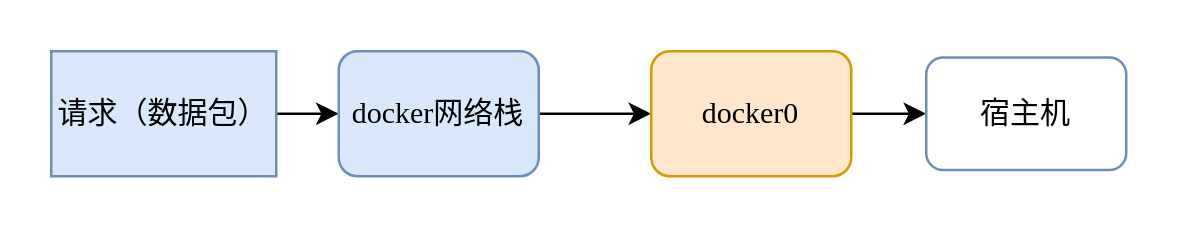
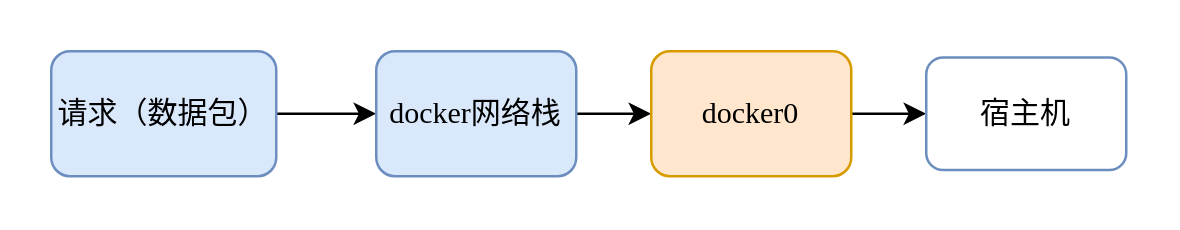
(164, 114) -> (164, 114)
(439, 114) -> (476, 114)
